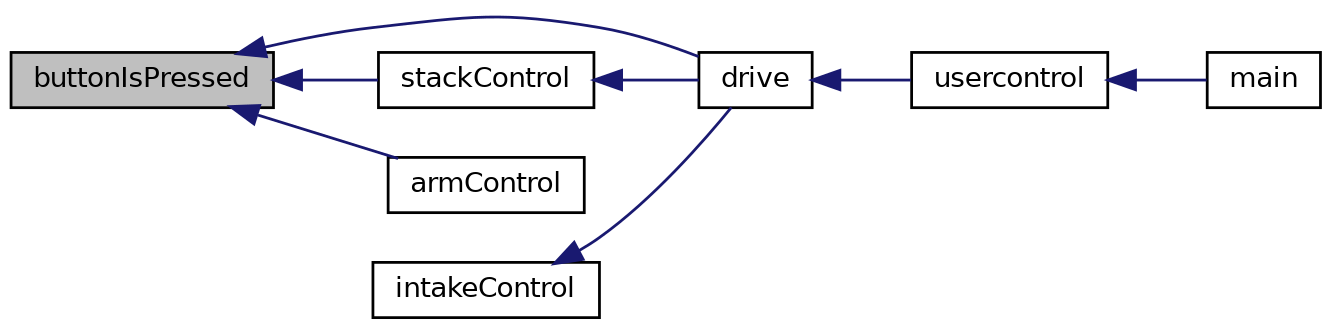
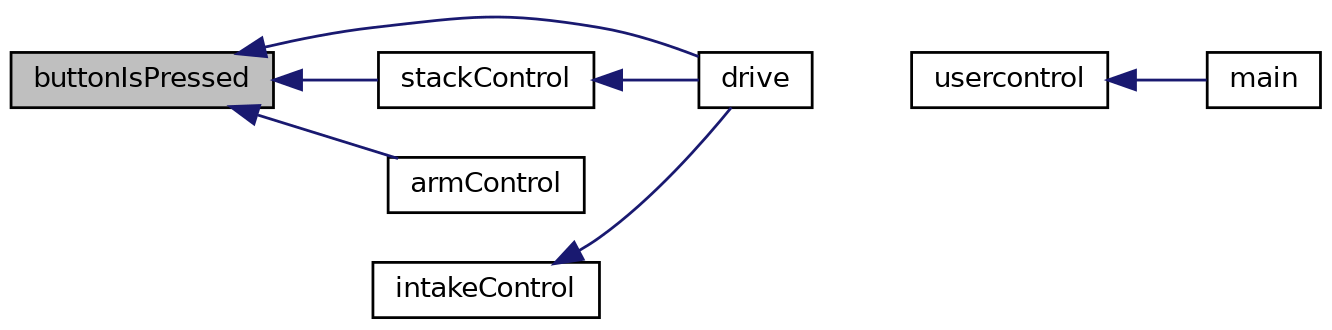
(876, 80) -> none
